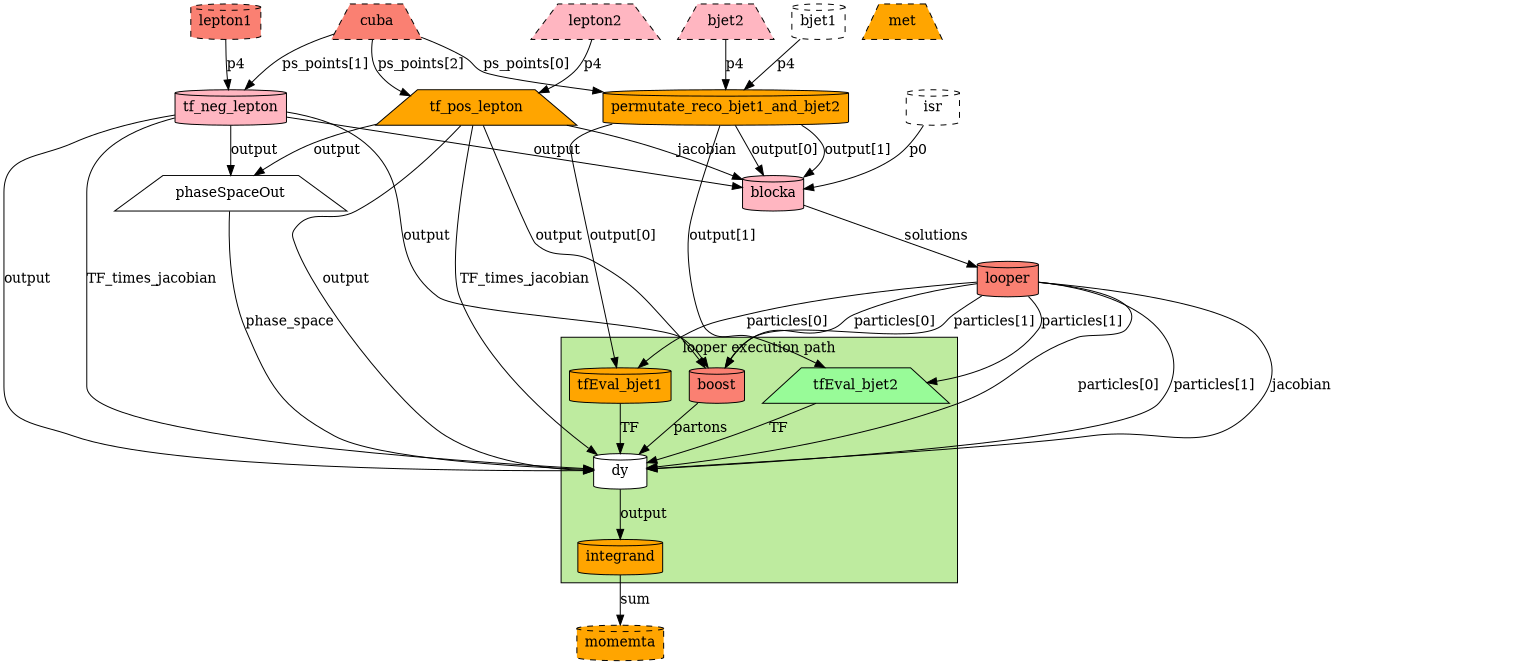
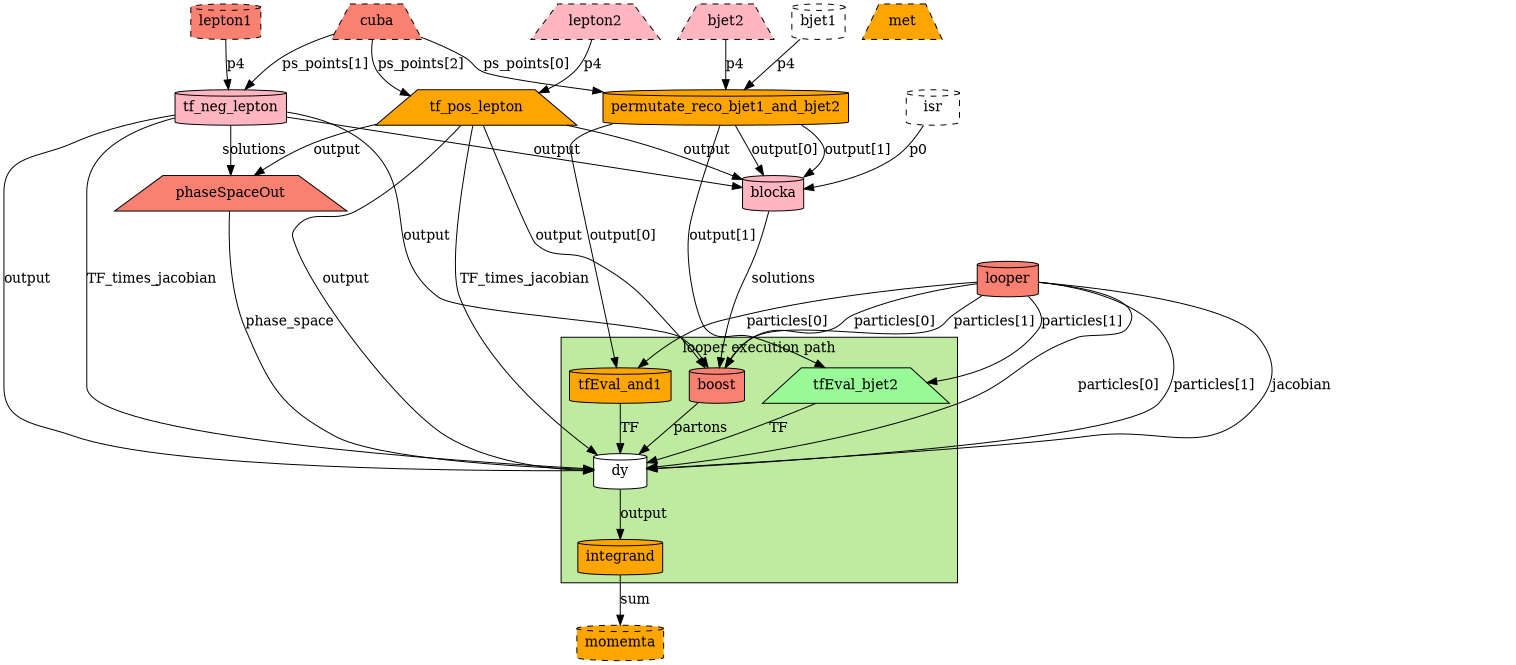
(254, 150) -> (254, 150)
(707, 150) -> (707, 150)
(231, 193) -> (231, 193)
(886, 234) -> (742, 284)
(620, 386) -> (620, 386)
